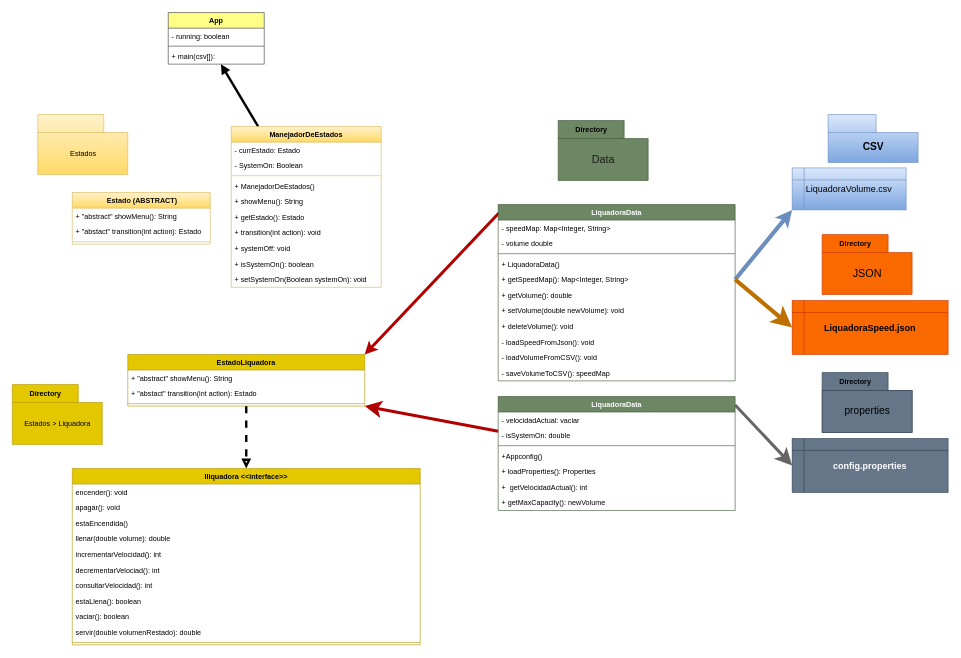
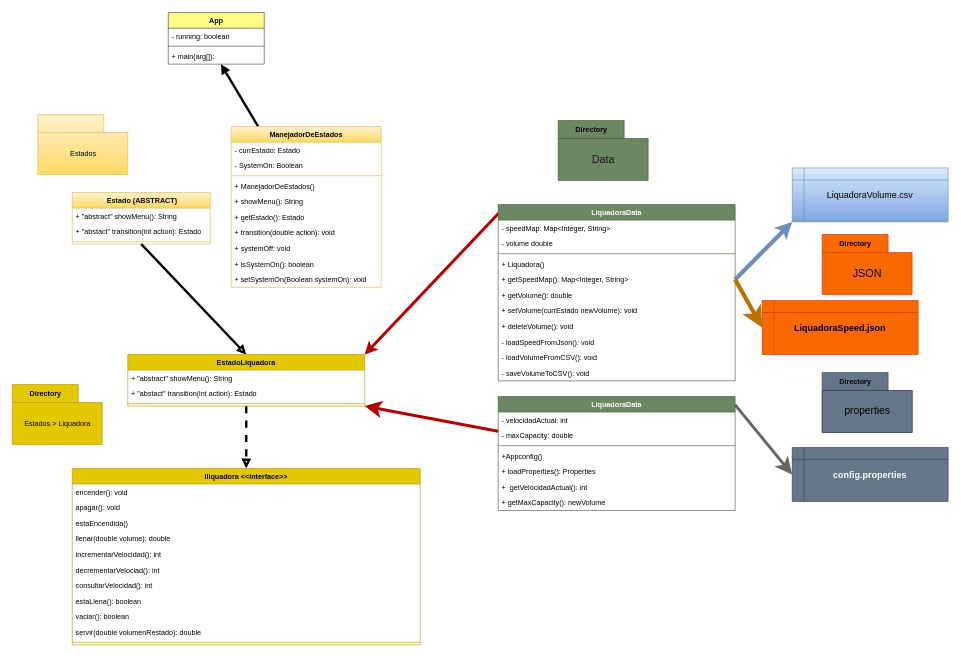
(197, 56) -> (197, 56)
(873, 138) -> none
(849, 189) -> (870, 195)
(287, 233) -> (293, 233)
(534, 264) -> (526, 264)
none -> (191, 296)
(565, 311) -> (574, 311)
(870, 327) -> (840, 327)
(556, 373) -> (547, 373)
(545, 420) -> (539, 420)
(537, 436) -> (539, 436)
(870, 465) -> (870, 474)
